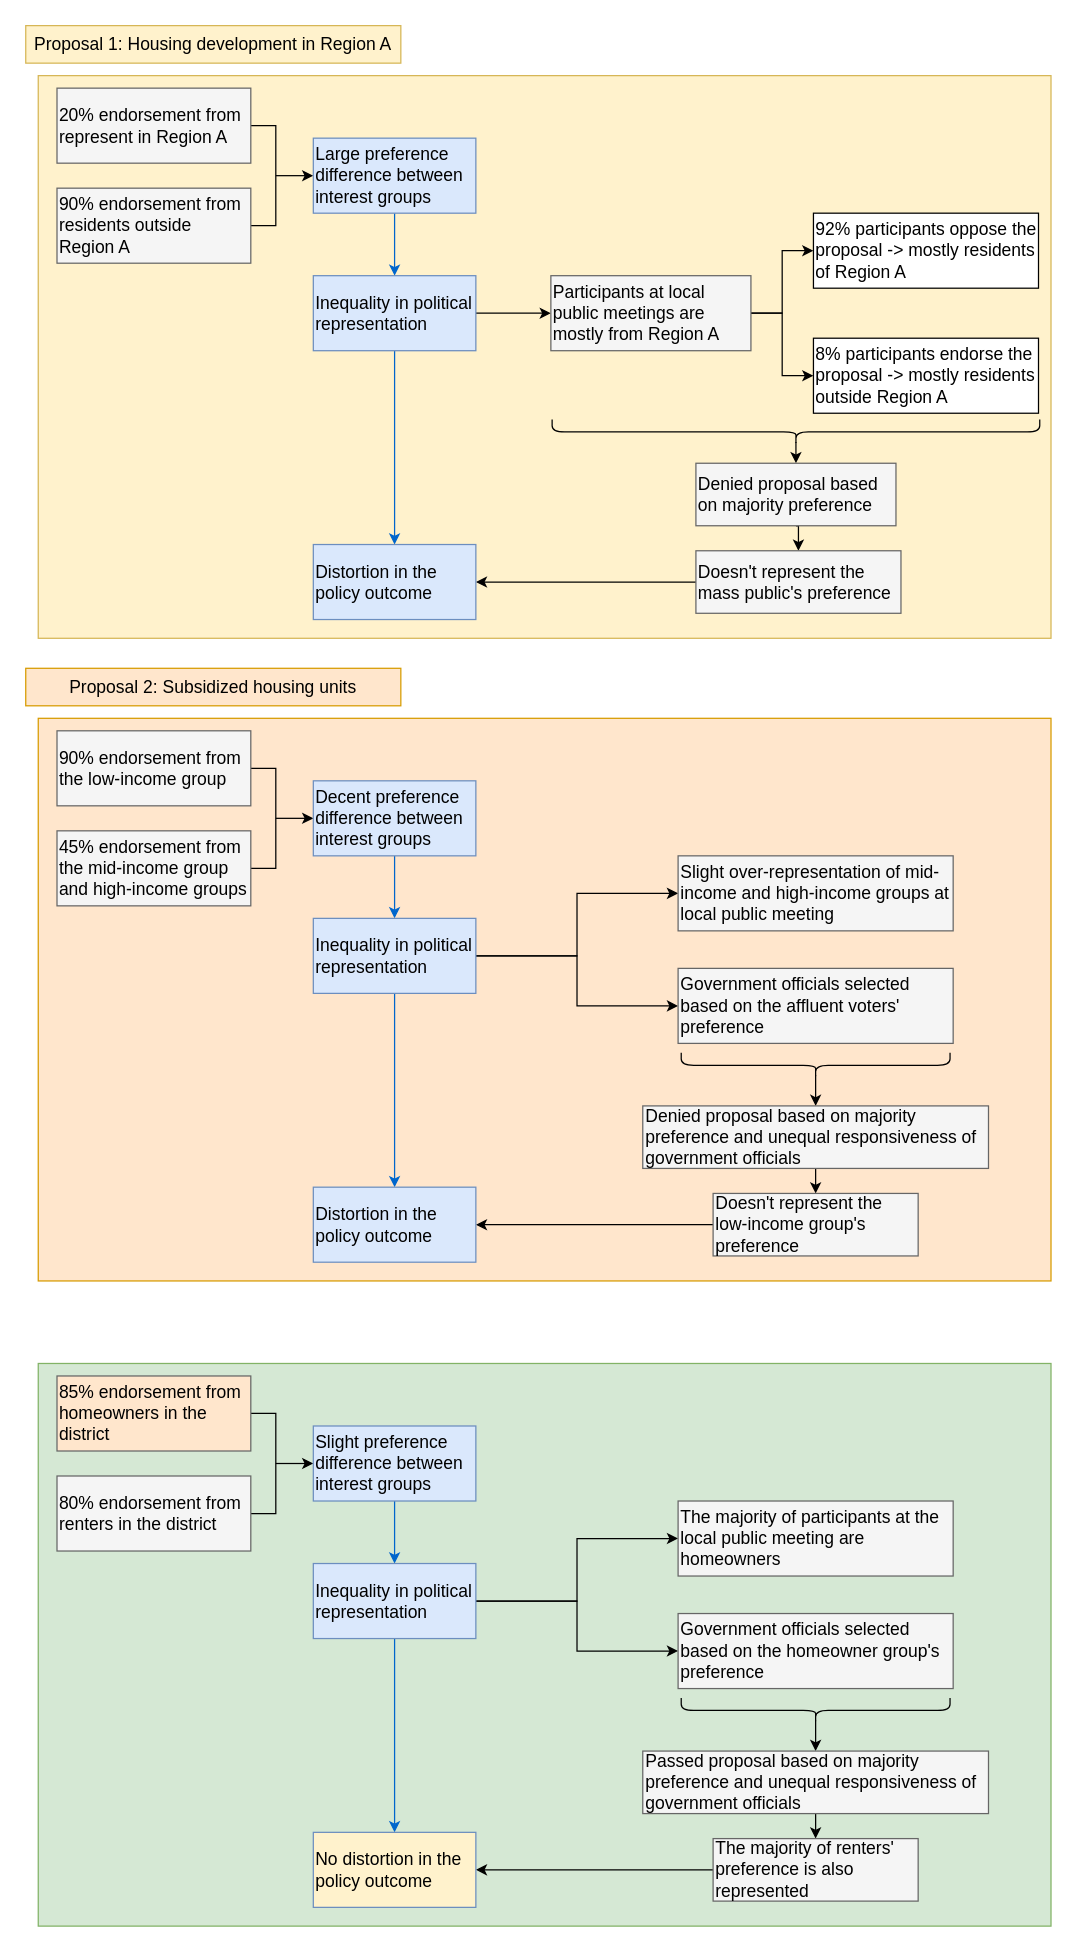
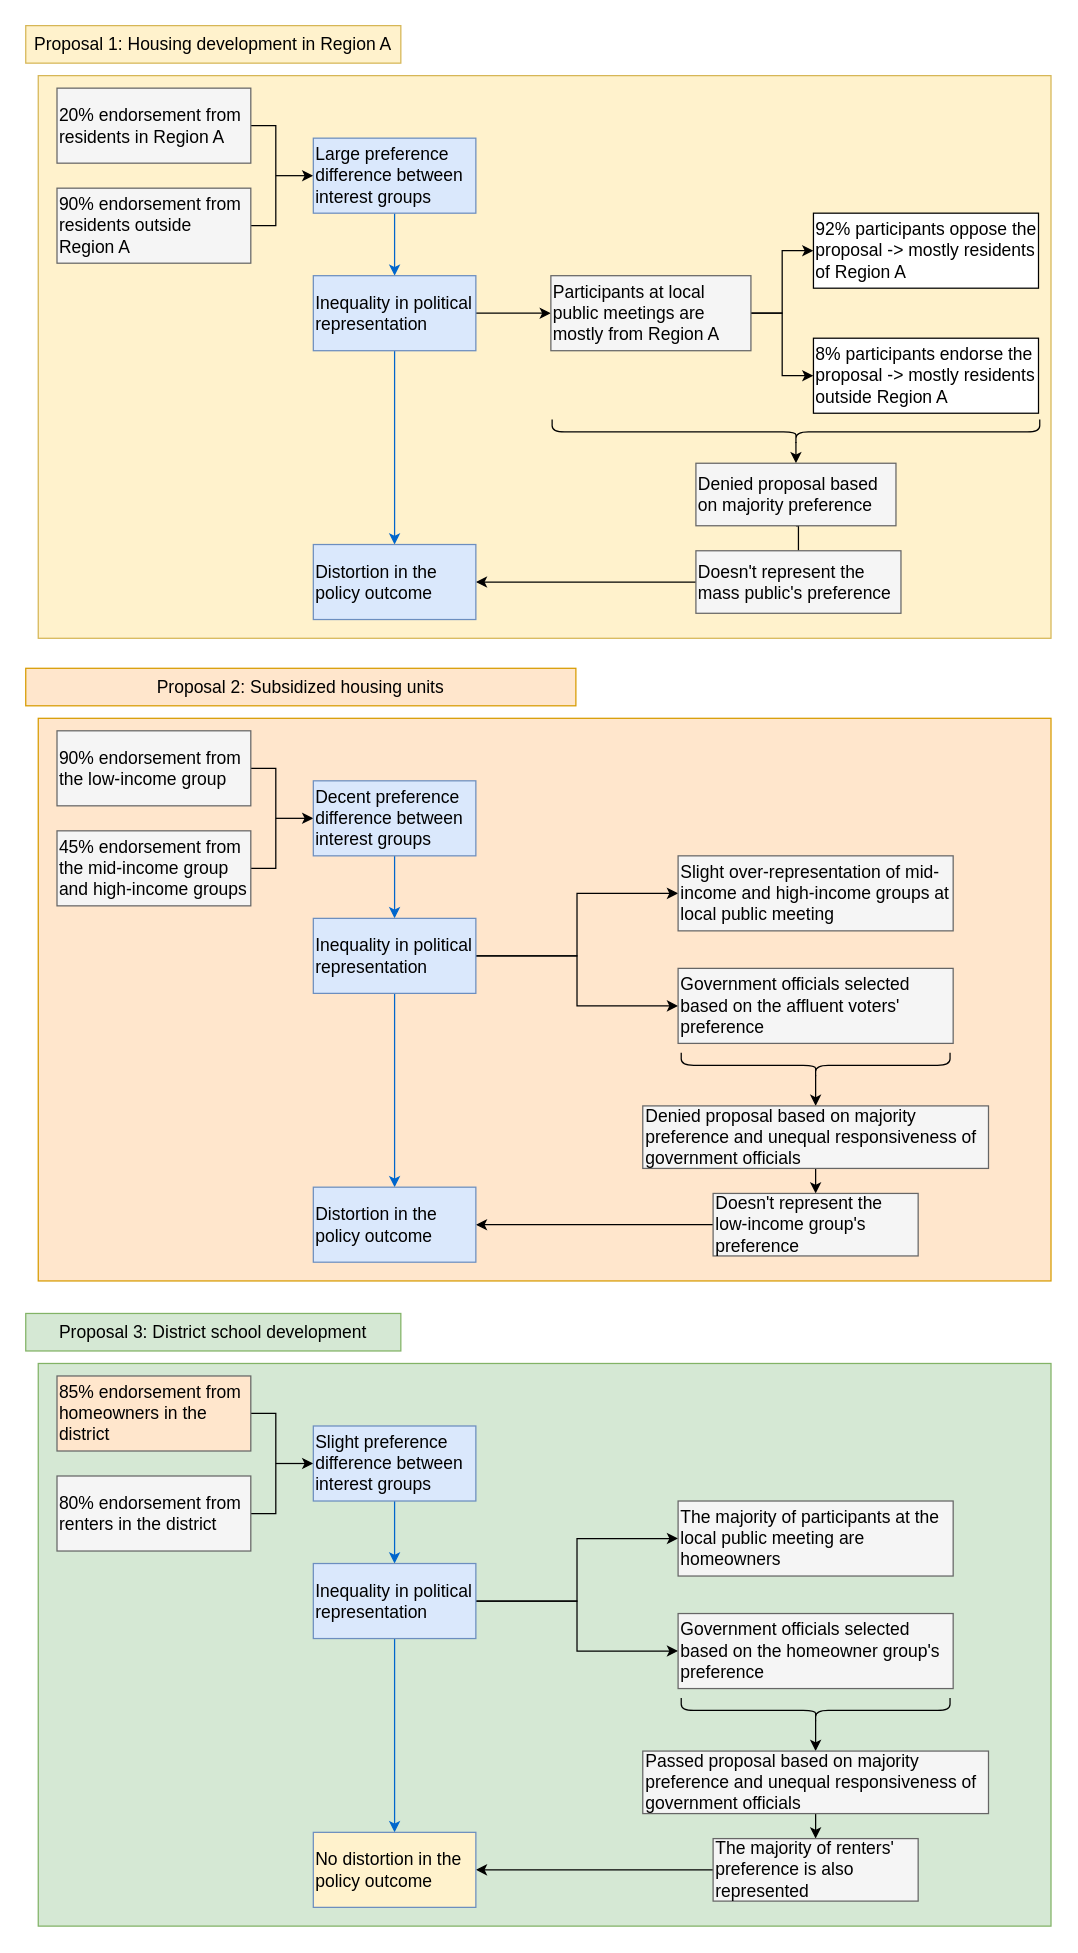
(155, 126) -> (155, 126)
(798, 541) -> (798, 544)
(213, 687) -> (301, 687)
none -> (213, 1332)
